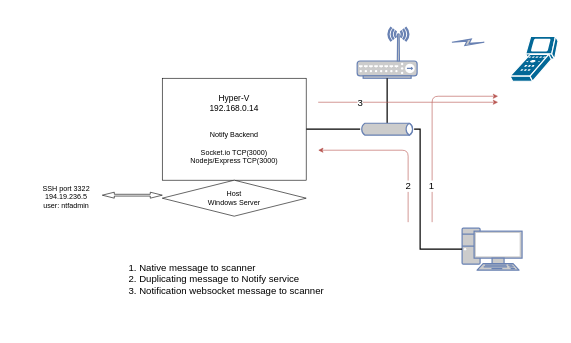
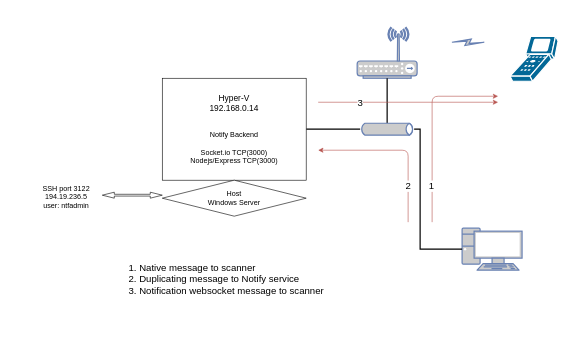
(66, 201) -> (66, 201)
